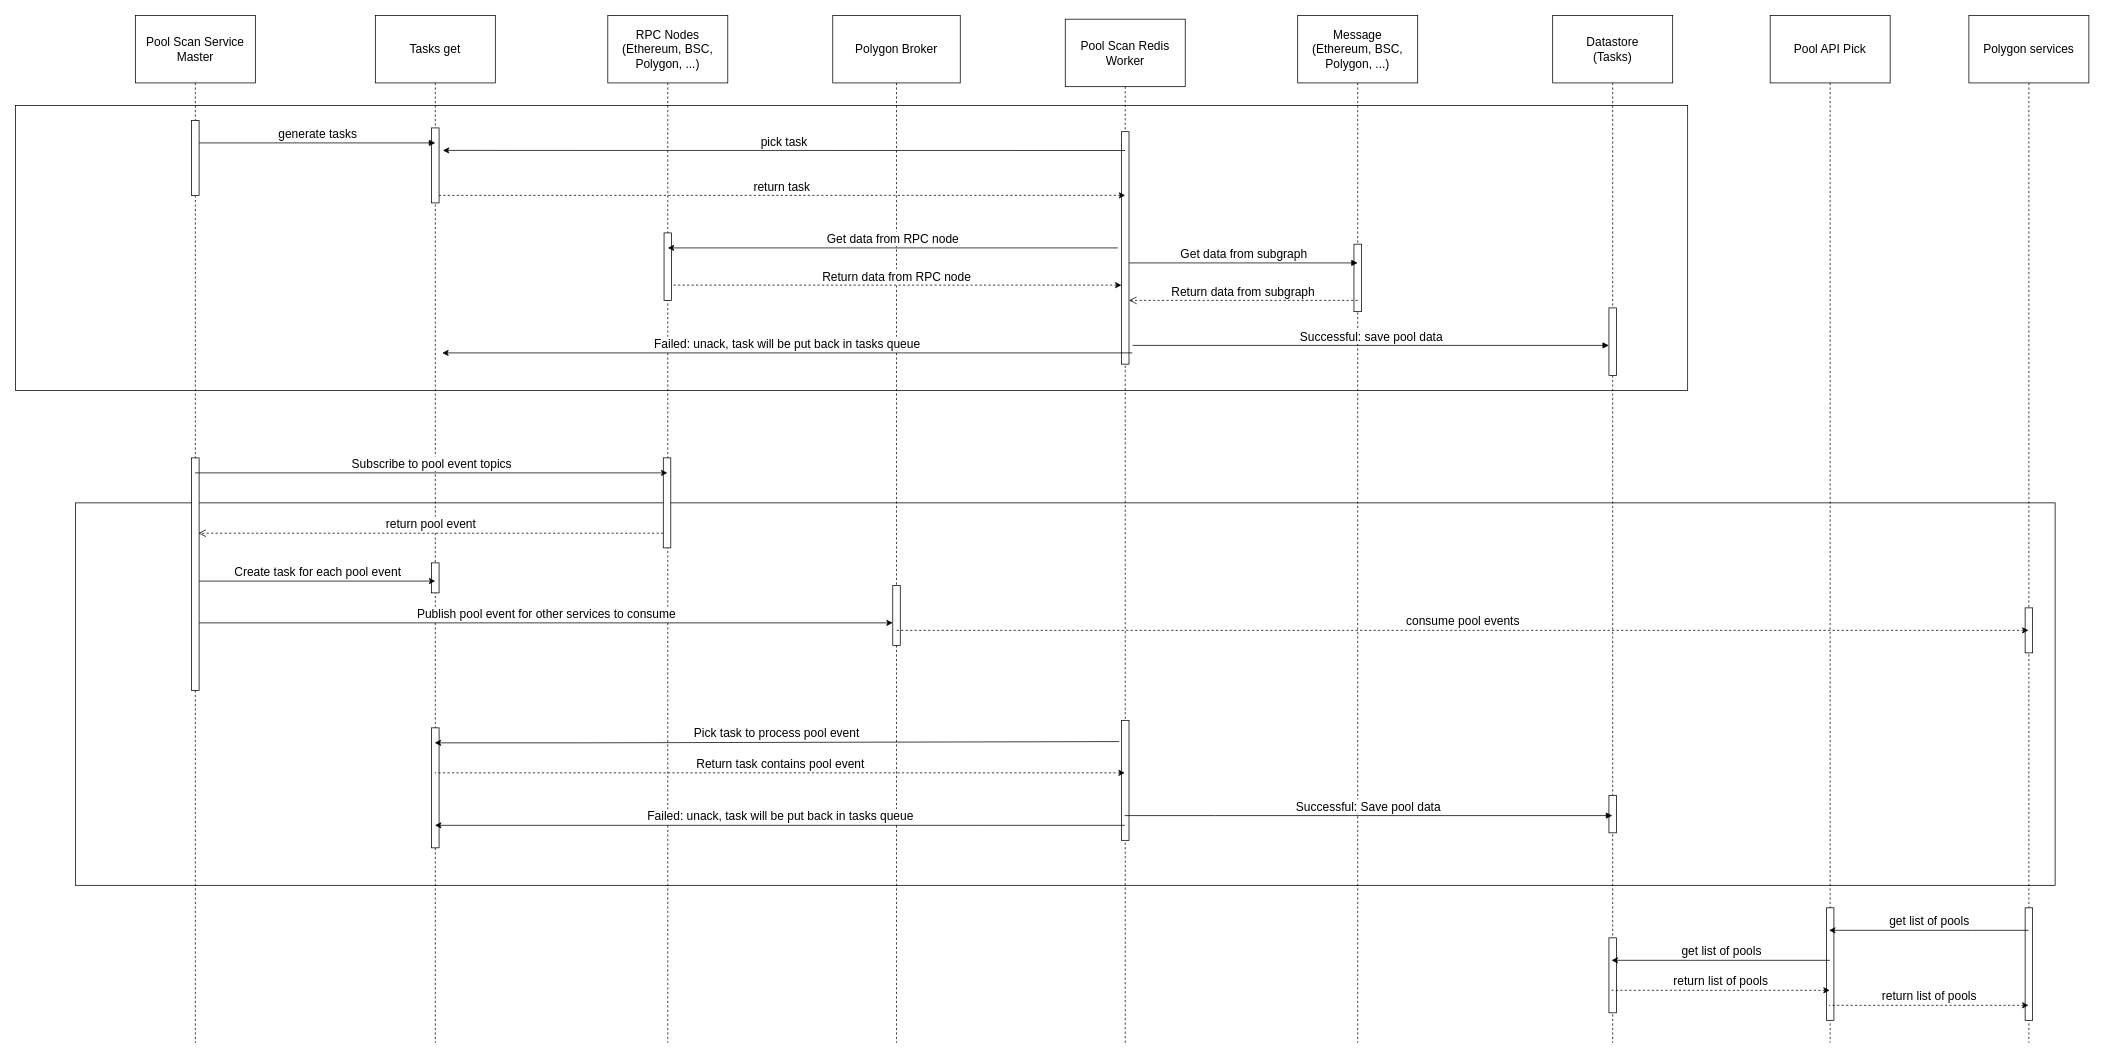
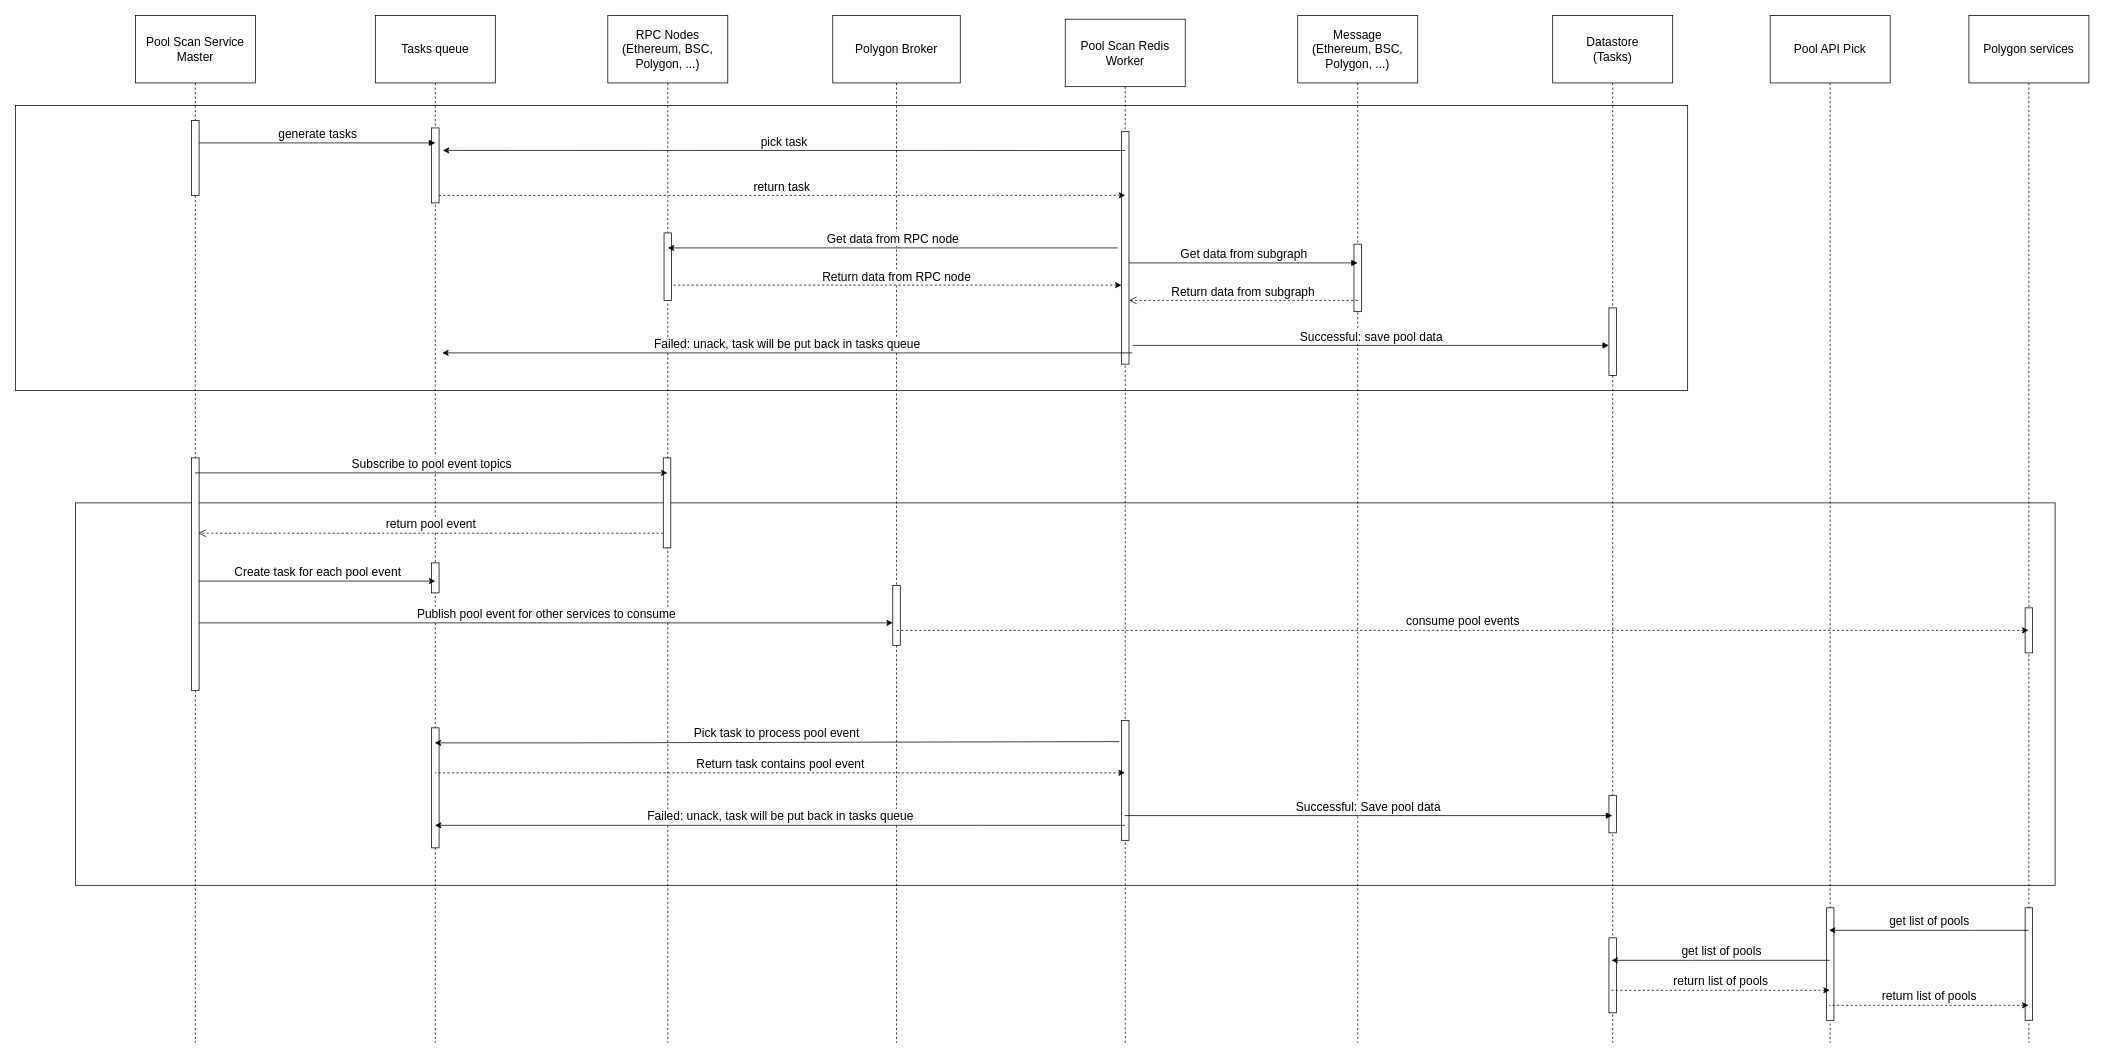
(435, 49) -> (435, 49)
